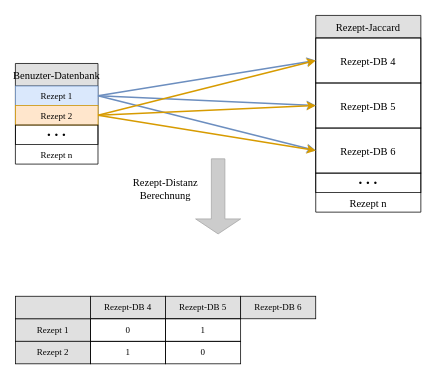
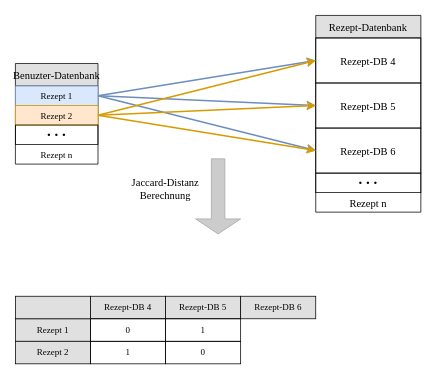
(368, 27) -> (368, 27)
(165, 196) -> (165, 196)
